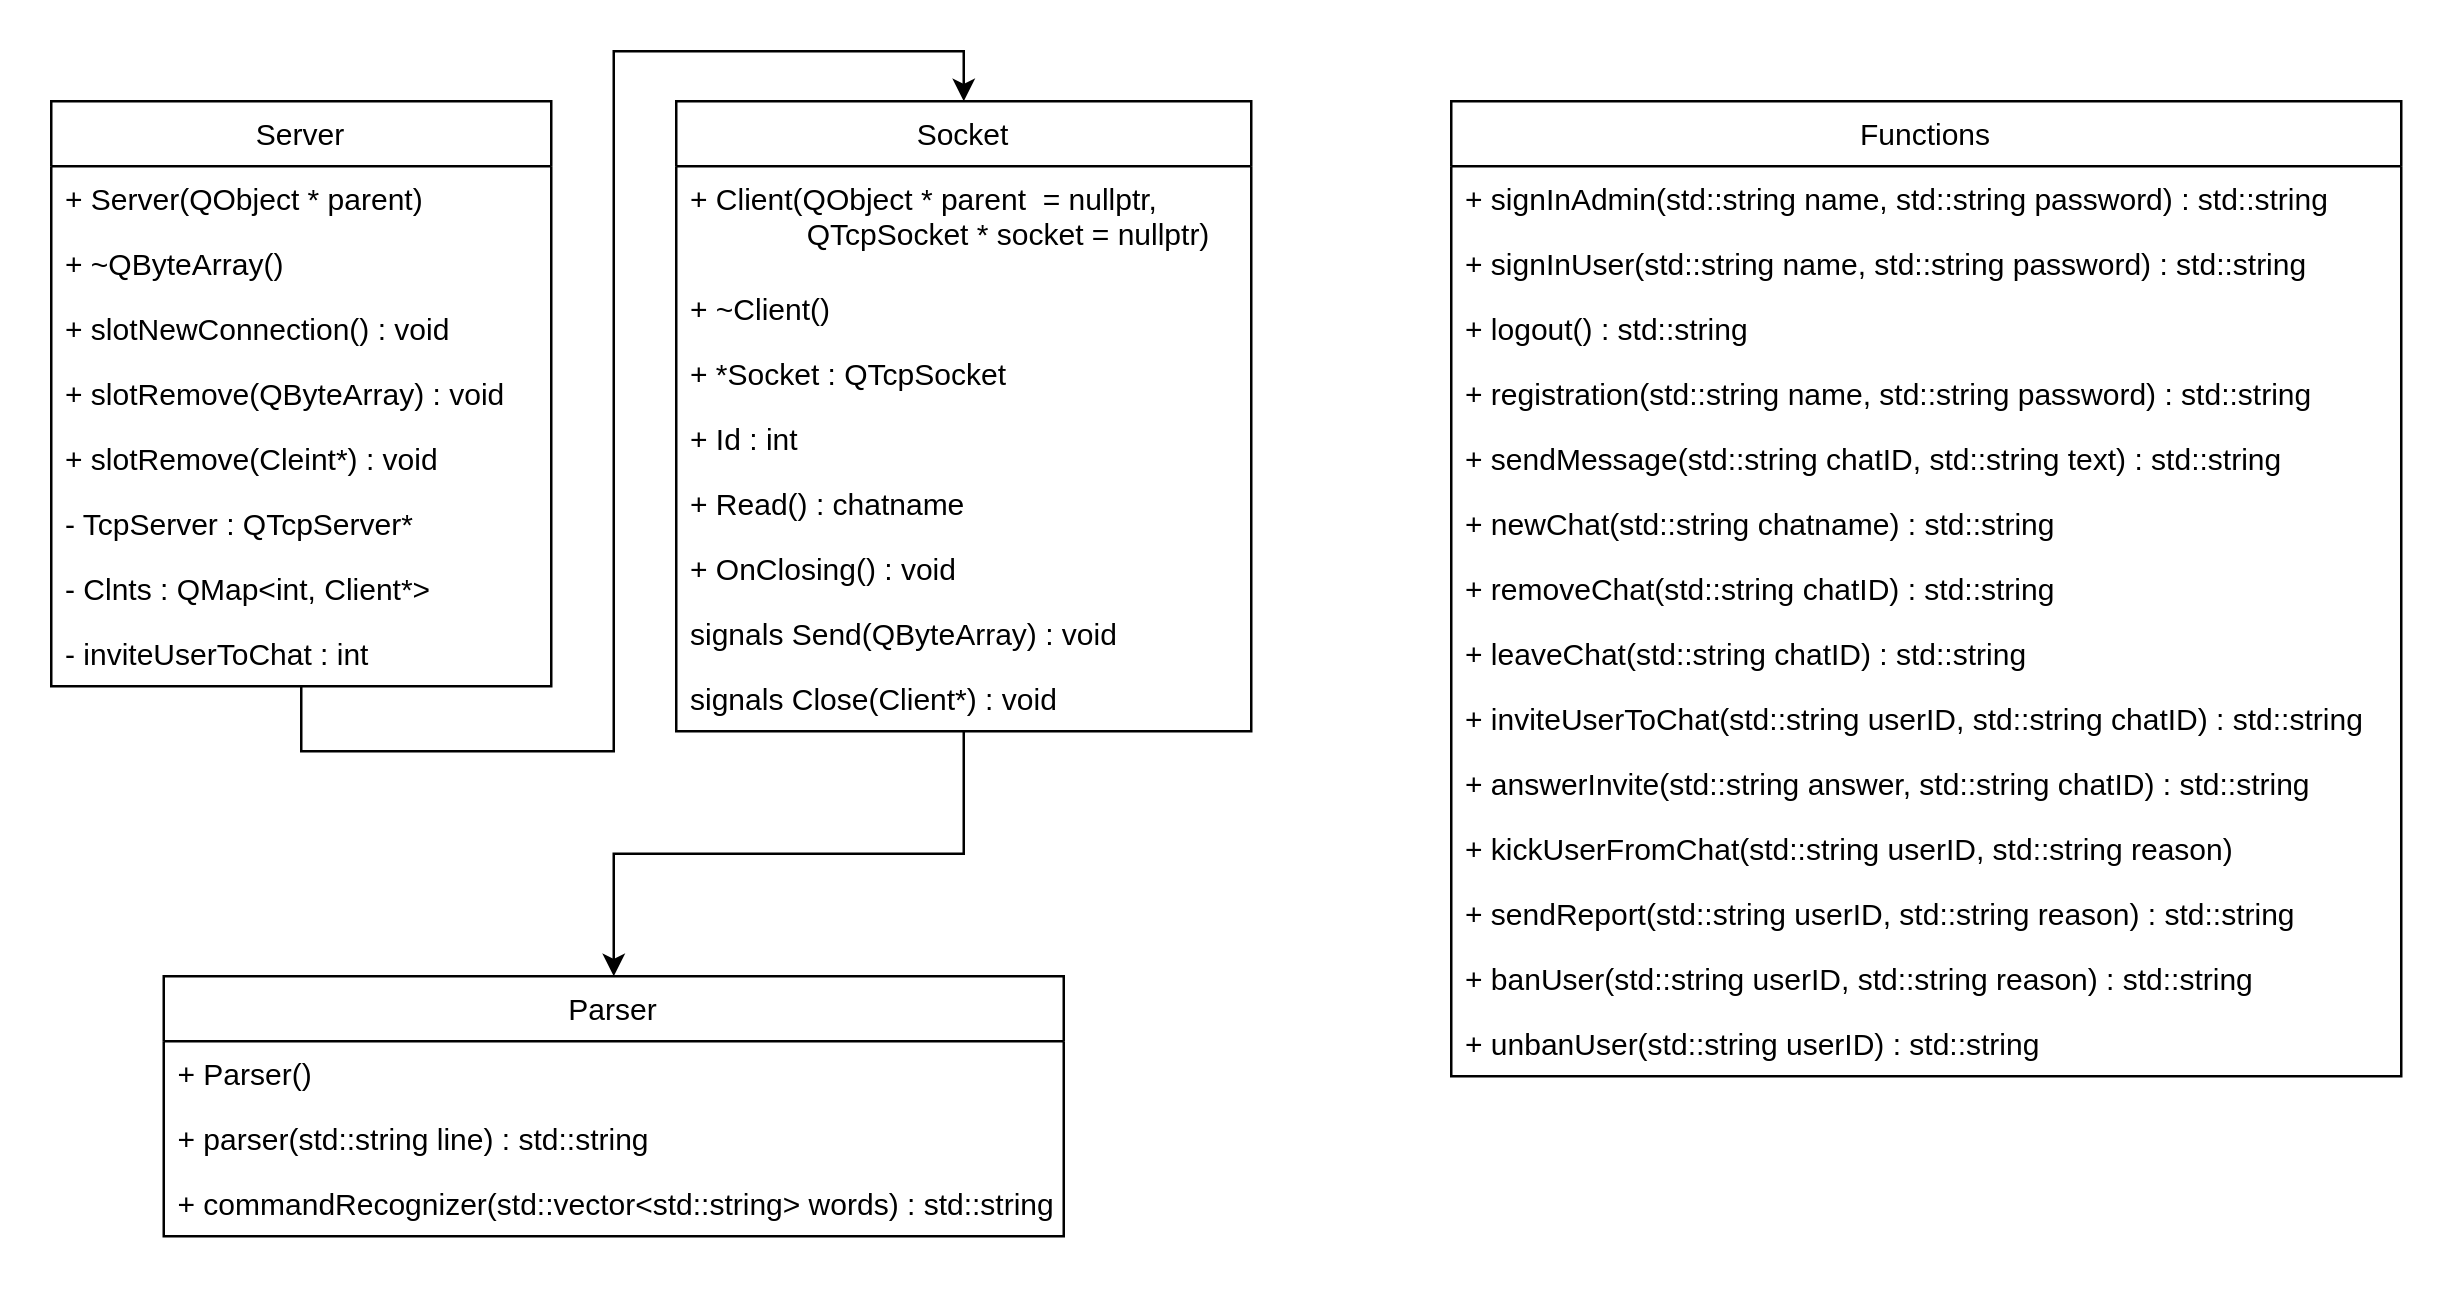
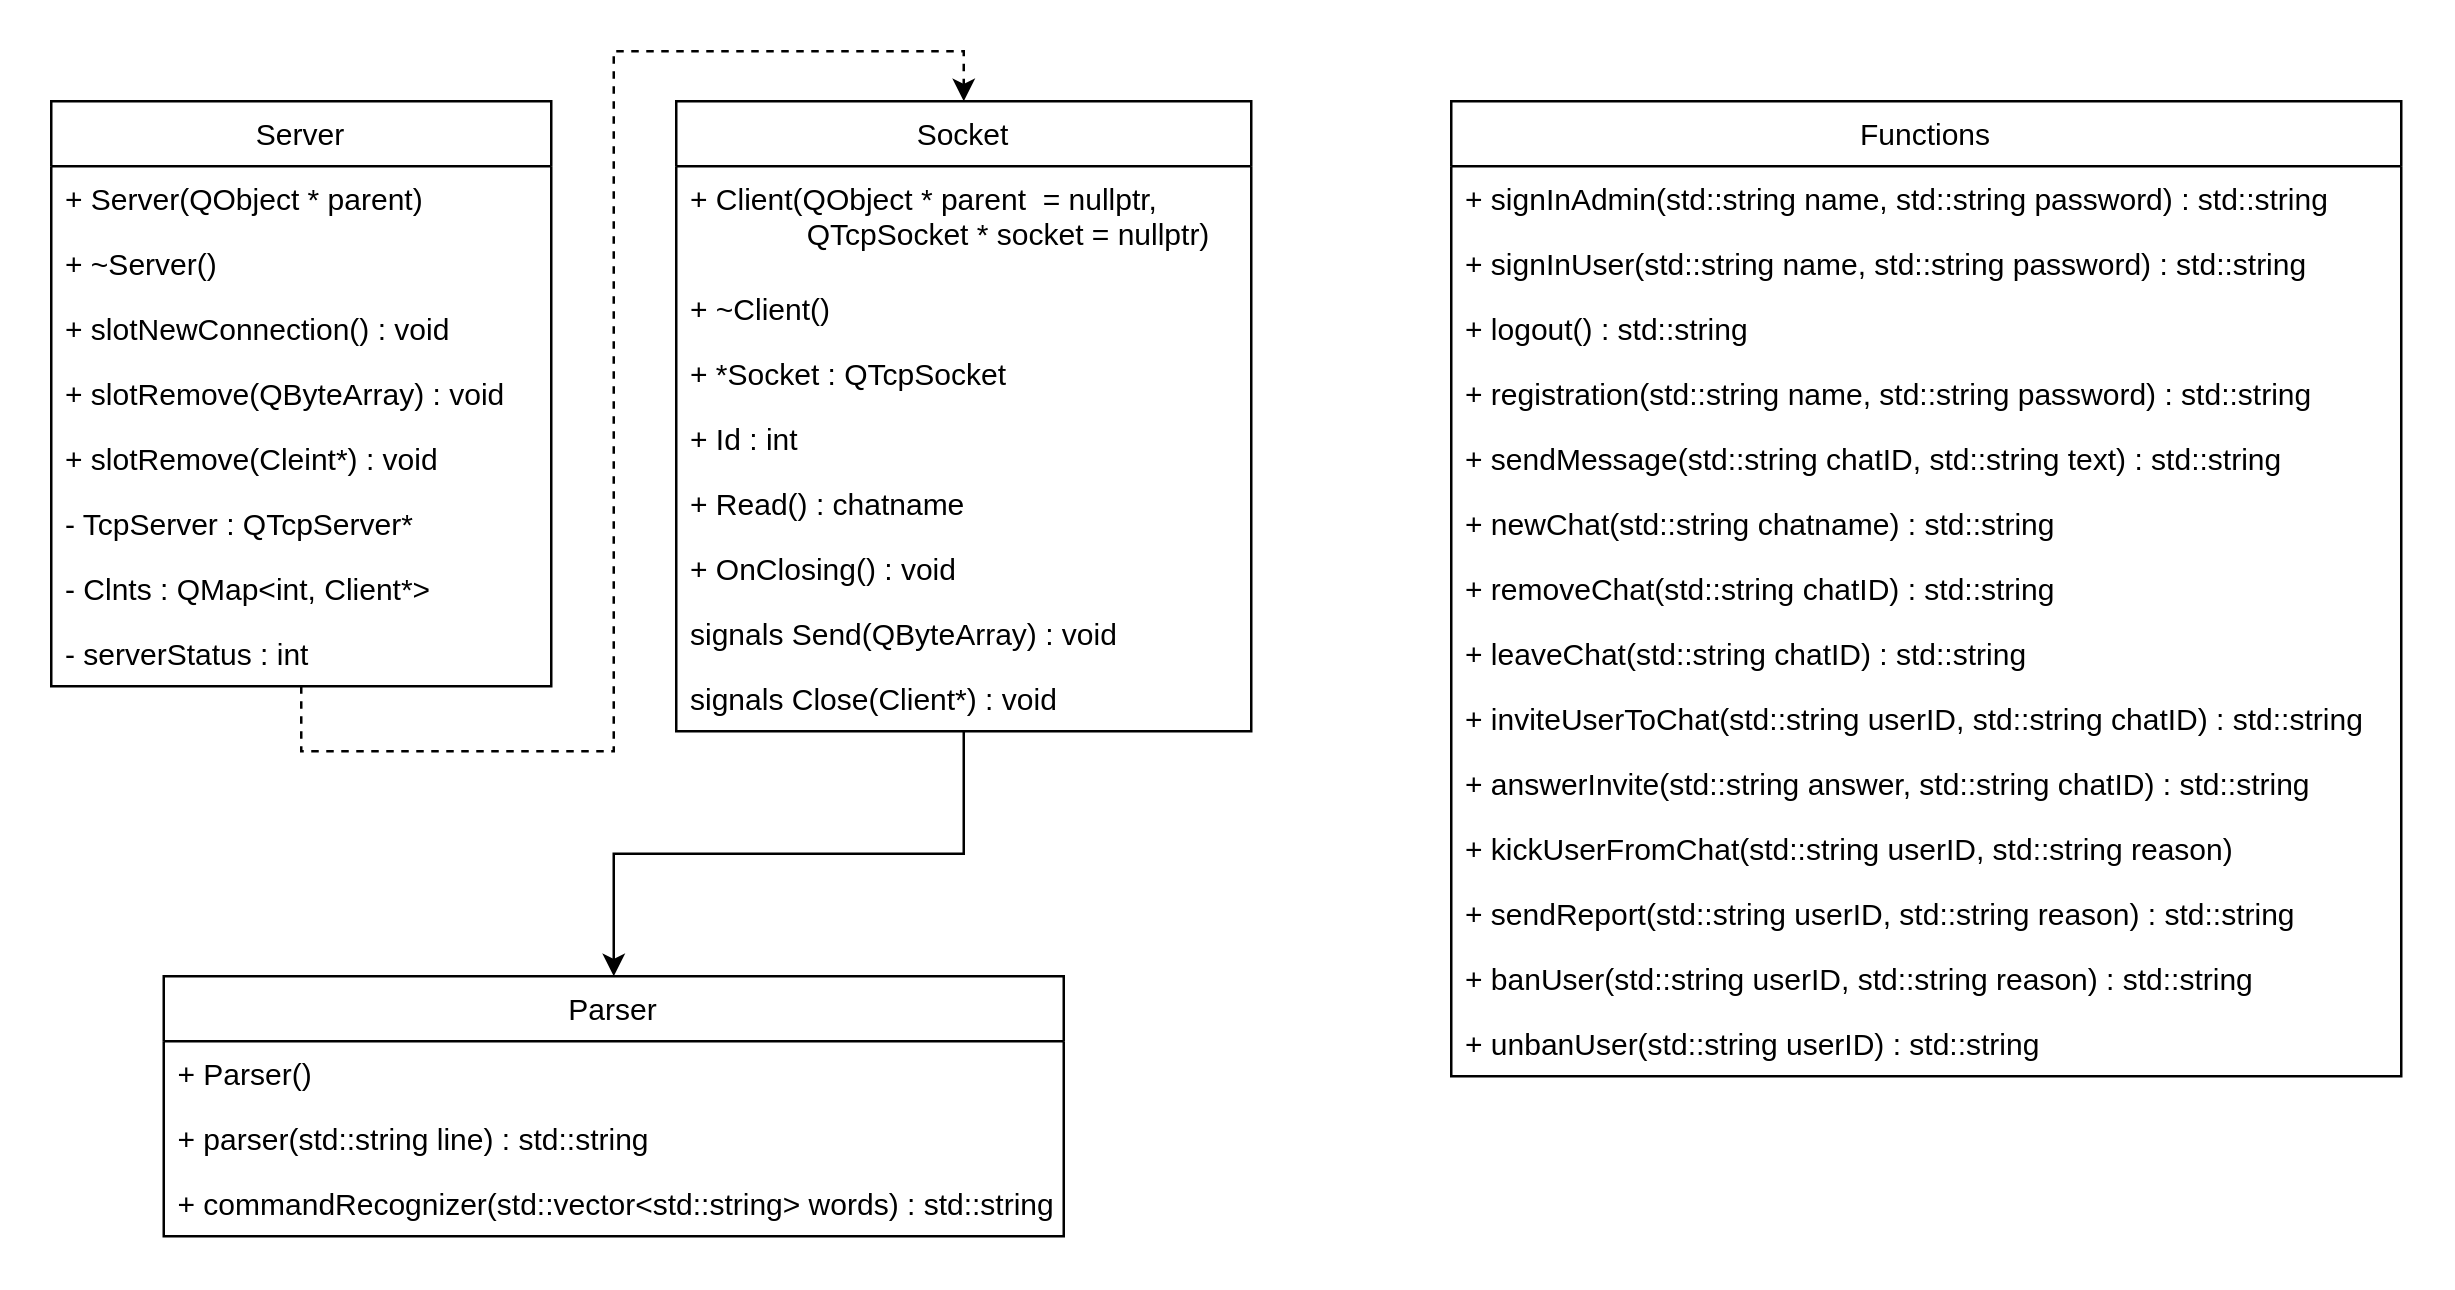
(187, 265) -> (154, 265)
(614, 397) -> (614, 397)
(239, 655) -> (214, 655)
